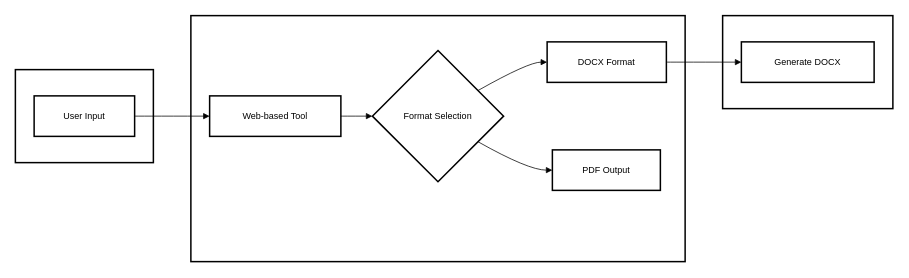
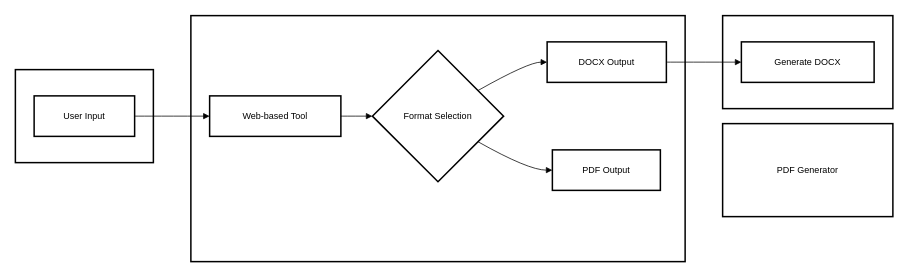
(607, 62) -> (607, 62)
none -> (808, 170)
